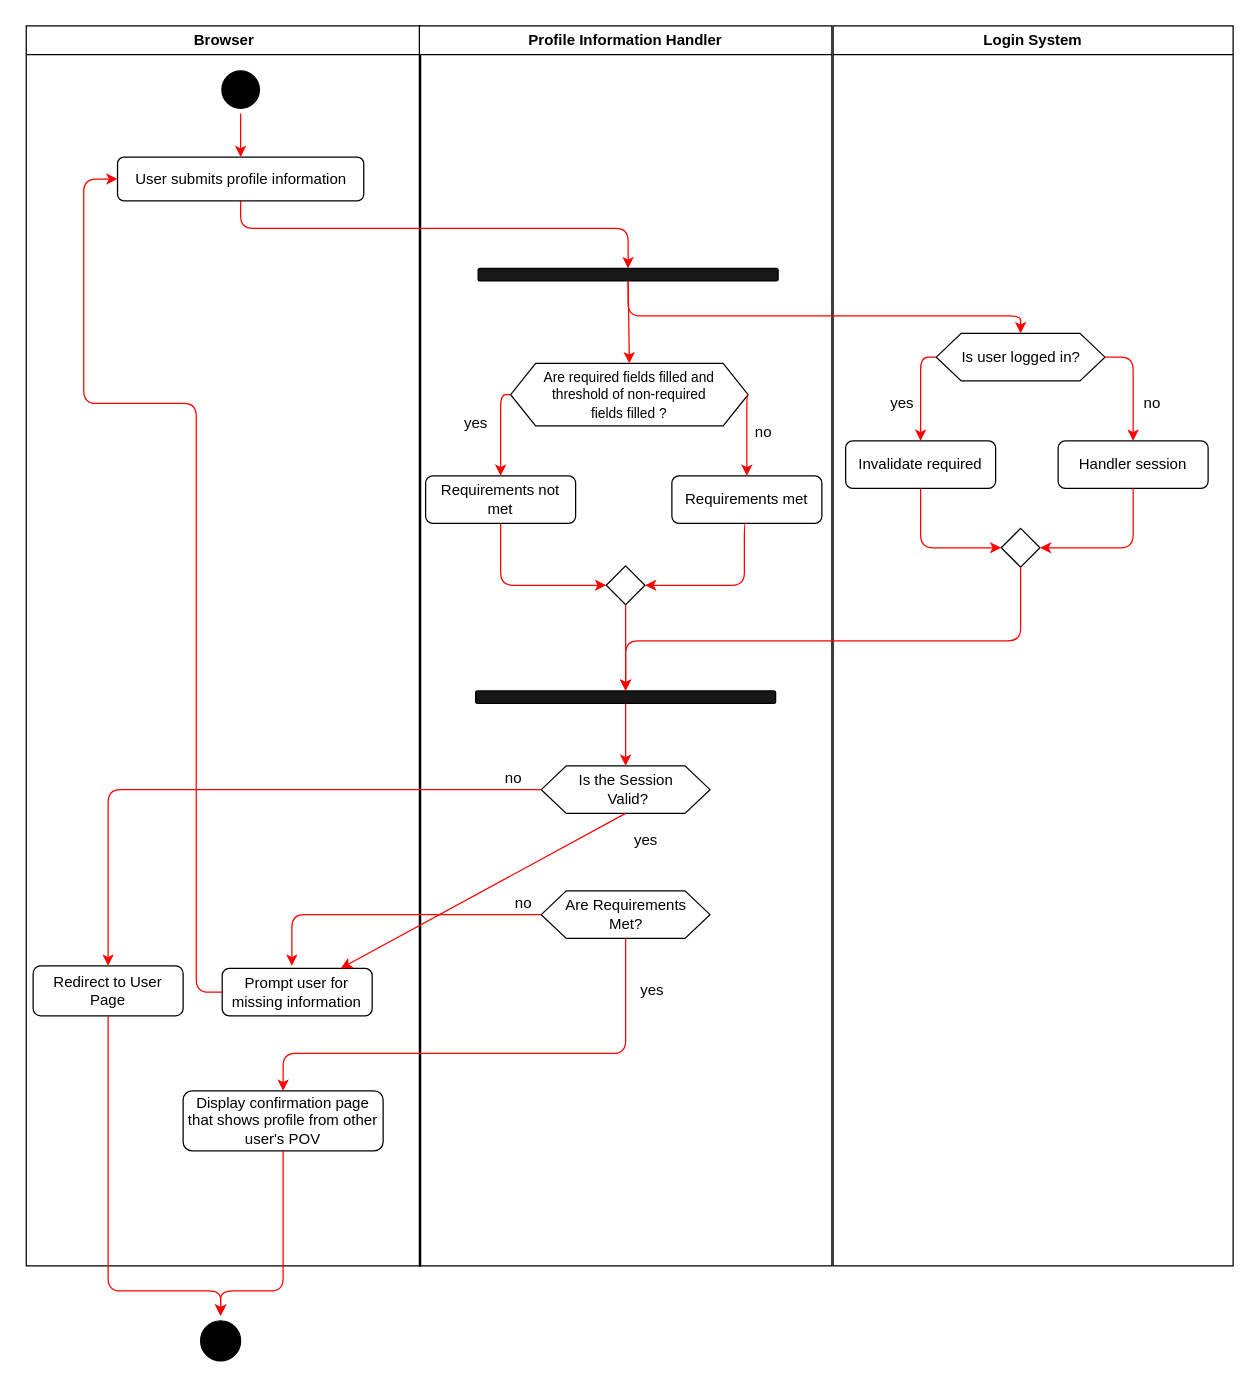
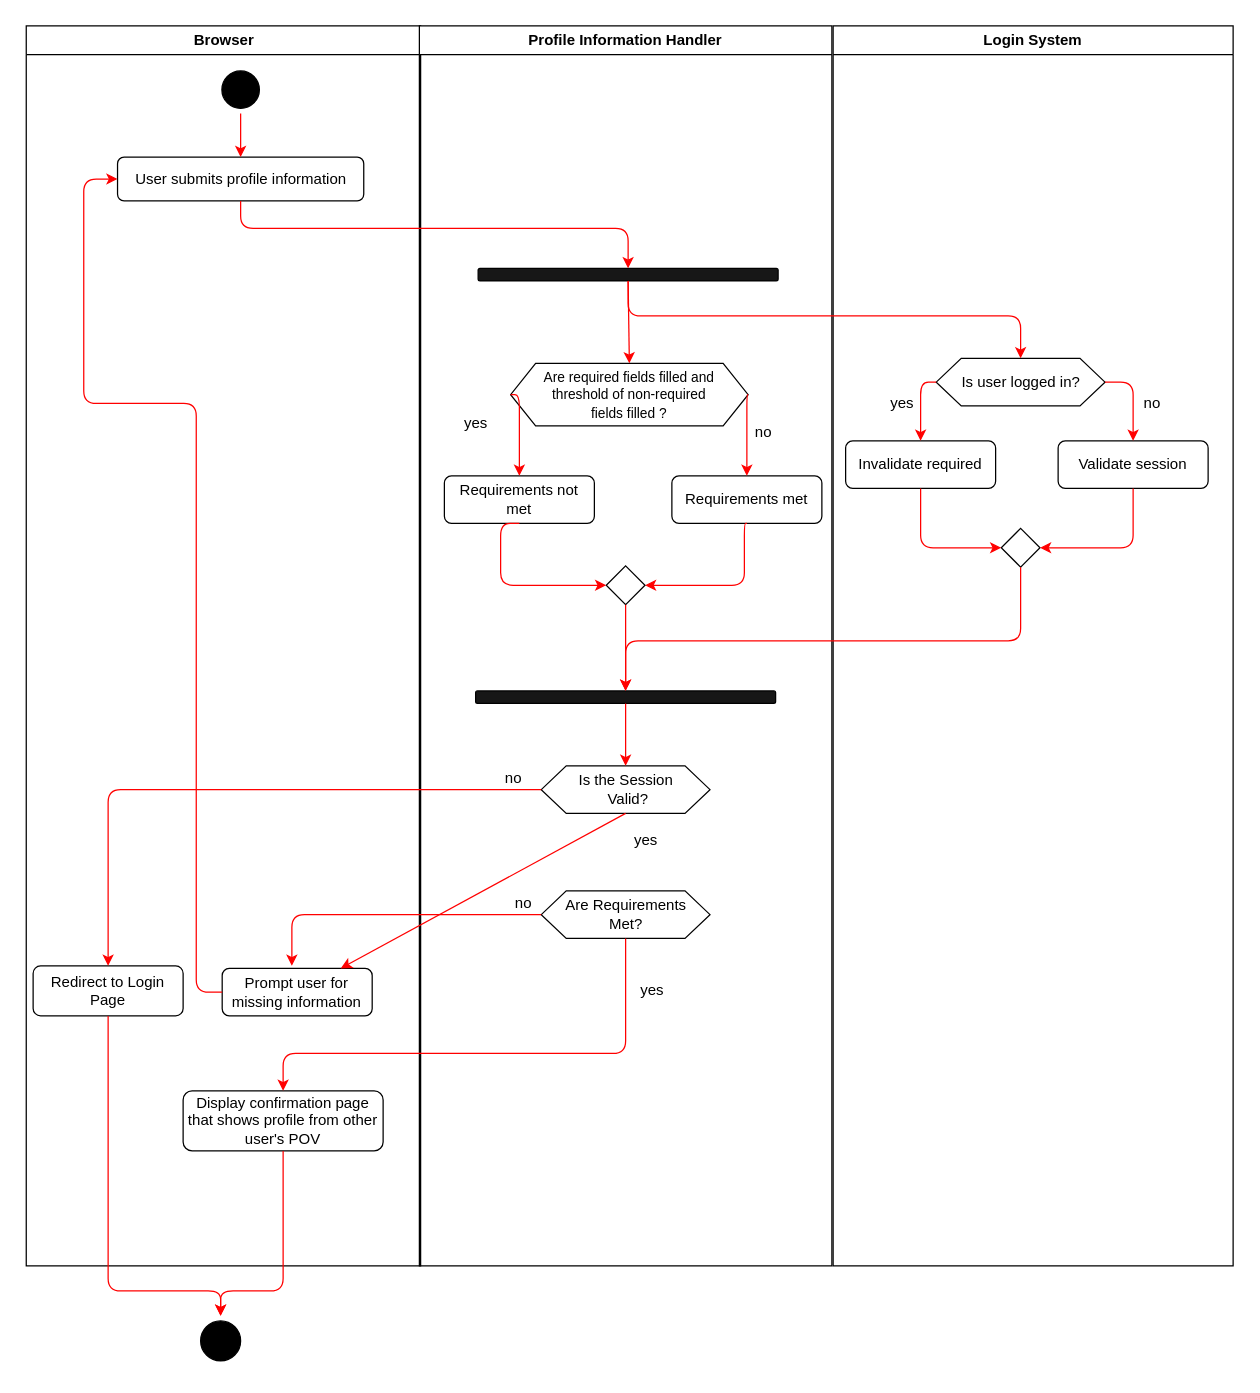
(1021, 357) -> (1021, 382)
(1133, 464) -> (1133, 464)
(501, 499) -> (519, 499)
(108, 991) -> (108, 991)
